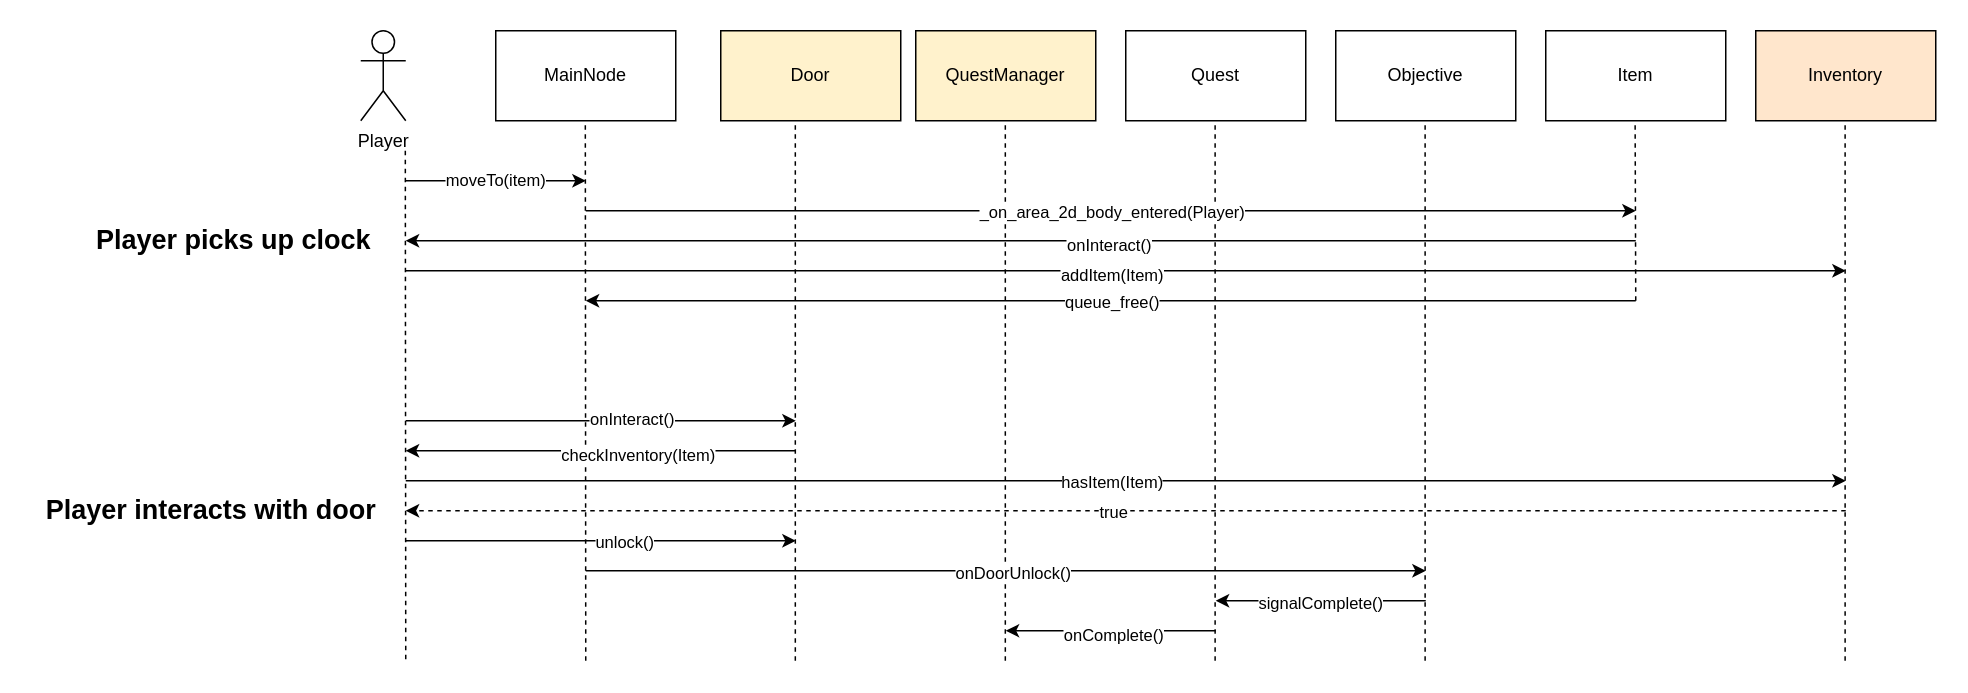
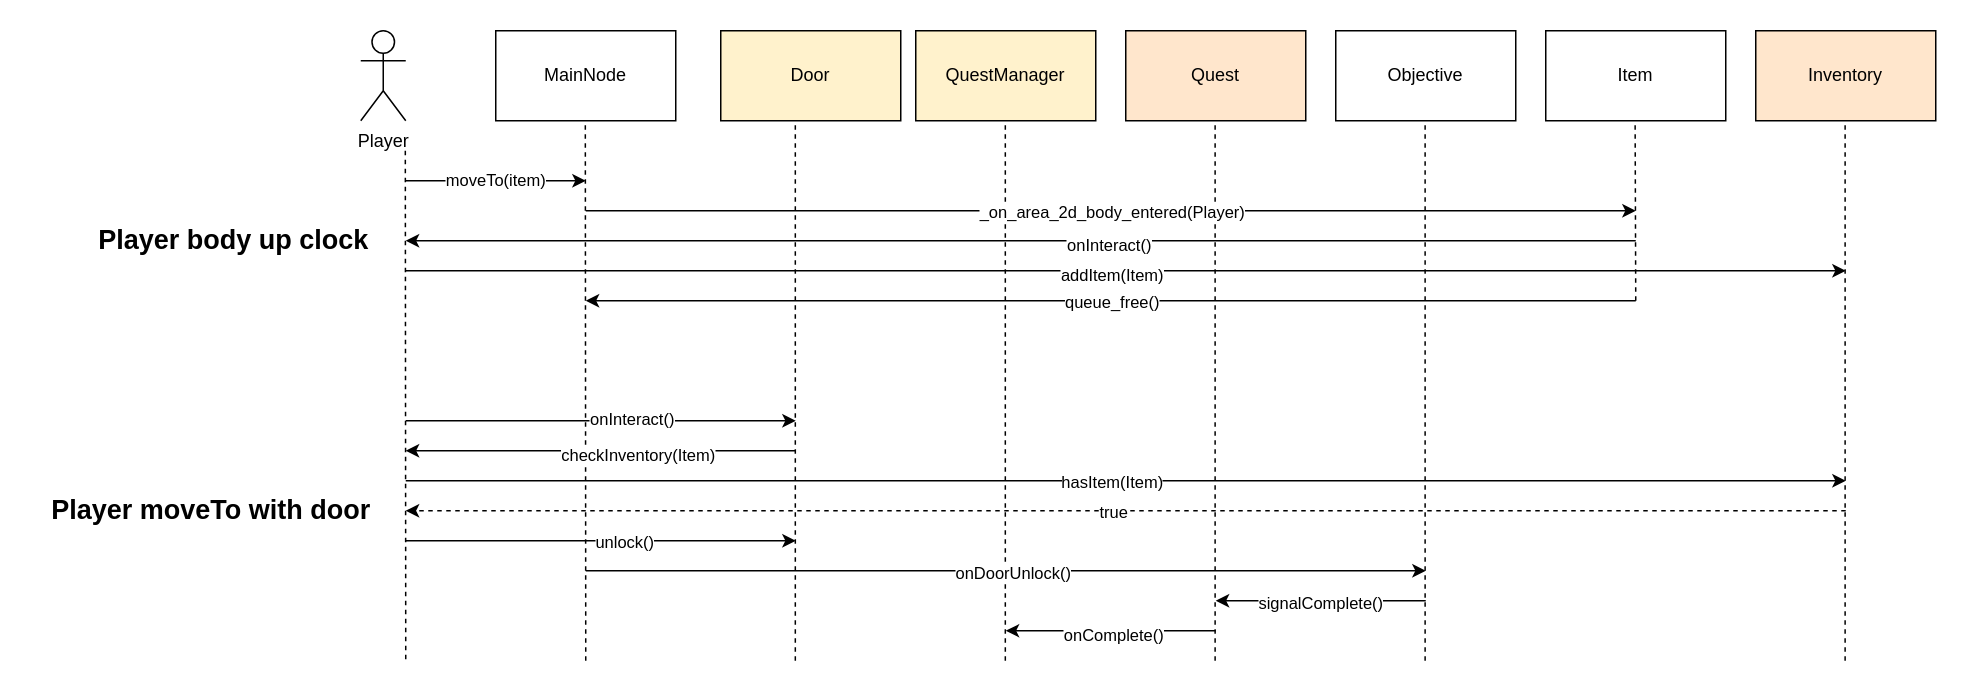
(1216, 76) -> (1216, 76)
(234, 241) -> (234, 241)
(212, 511) -> (212, 511)
